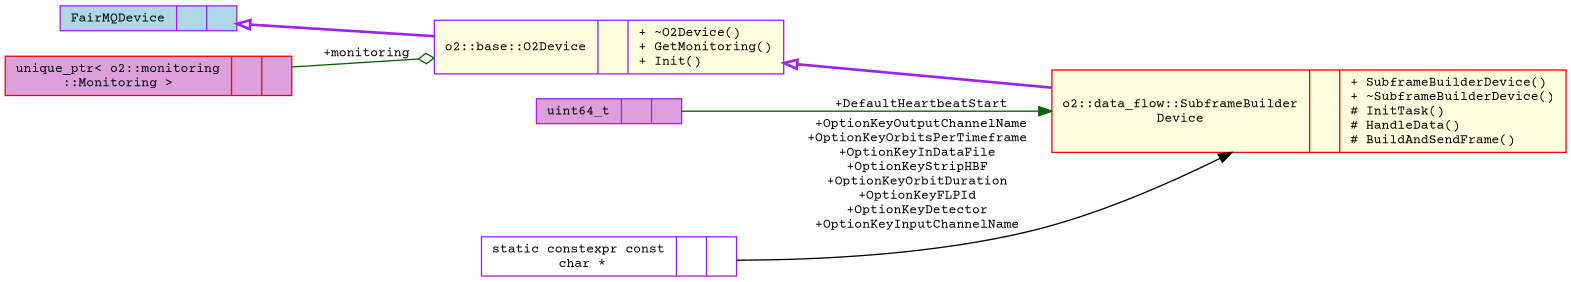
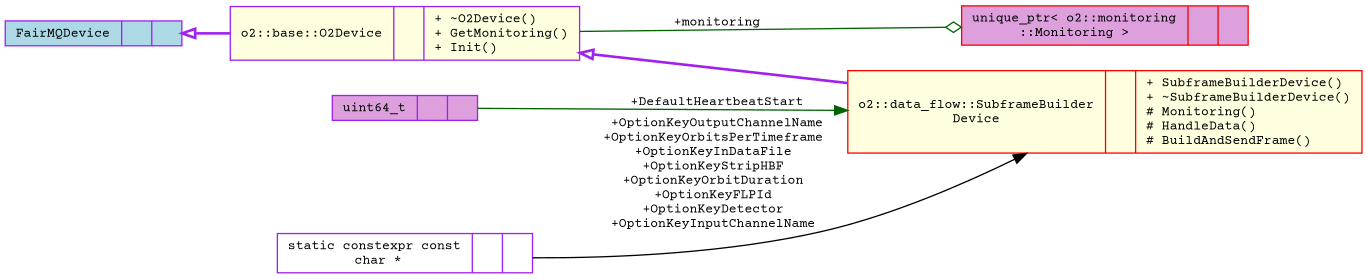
(355, 63) -> (763, 29)
(1398, 111) -> (1202, 111)
